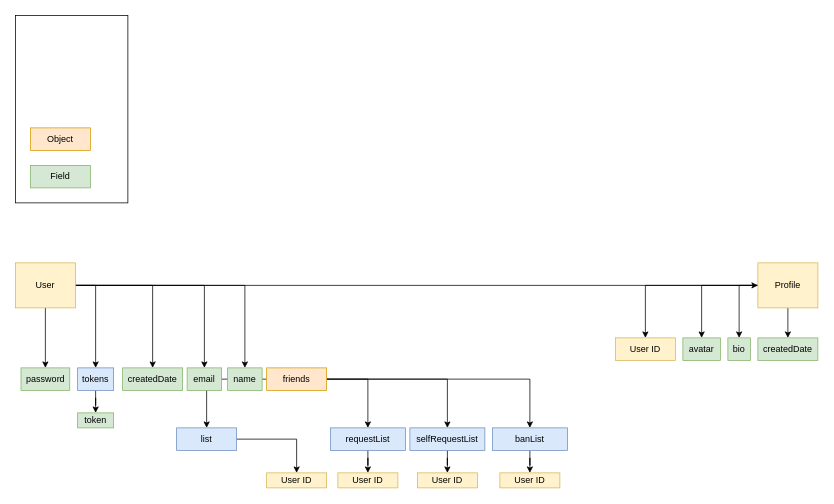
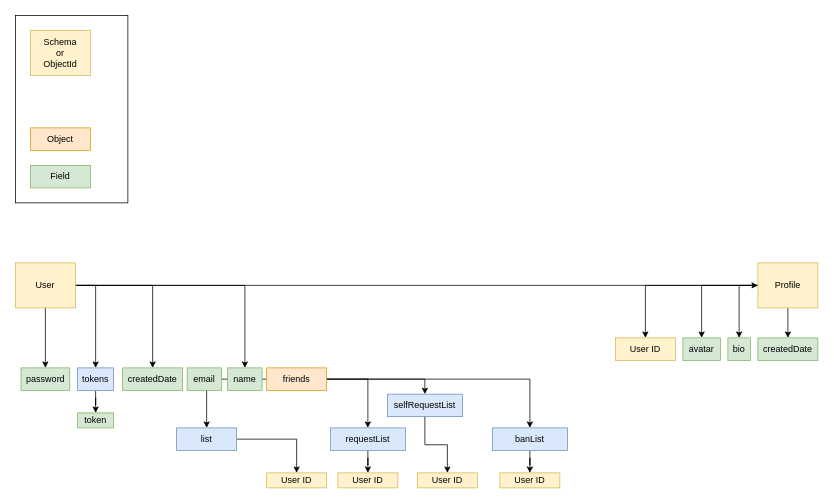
none -> (60, 53)
(204, 325) -> none
(447, 439) -> (425, 405)
